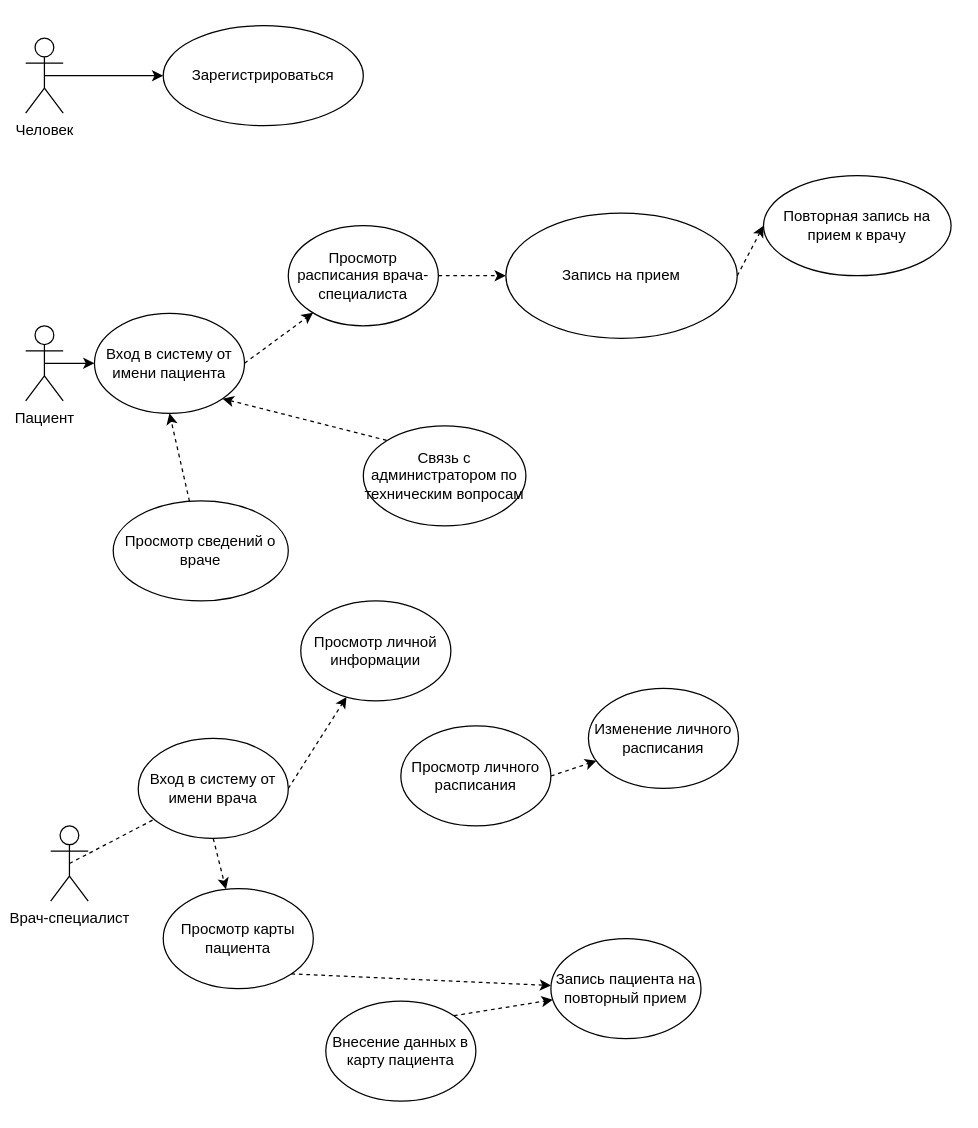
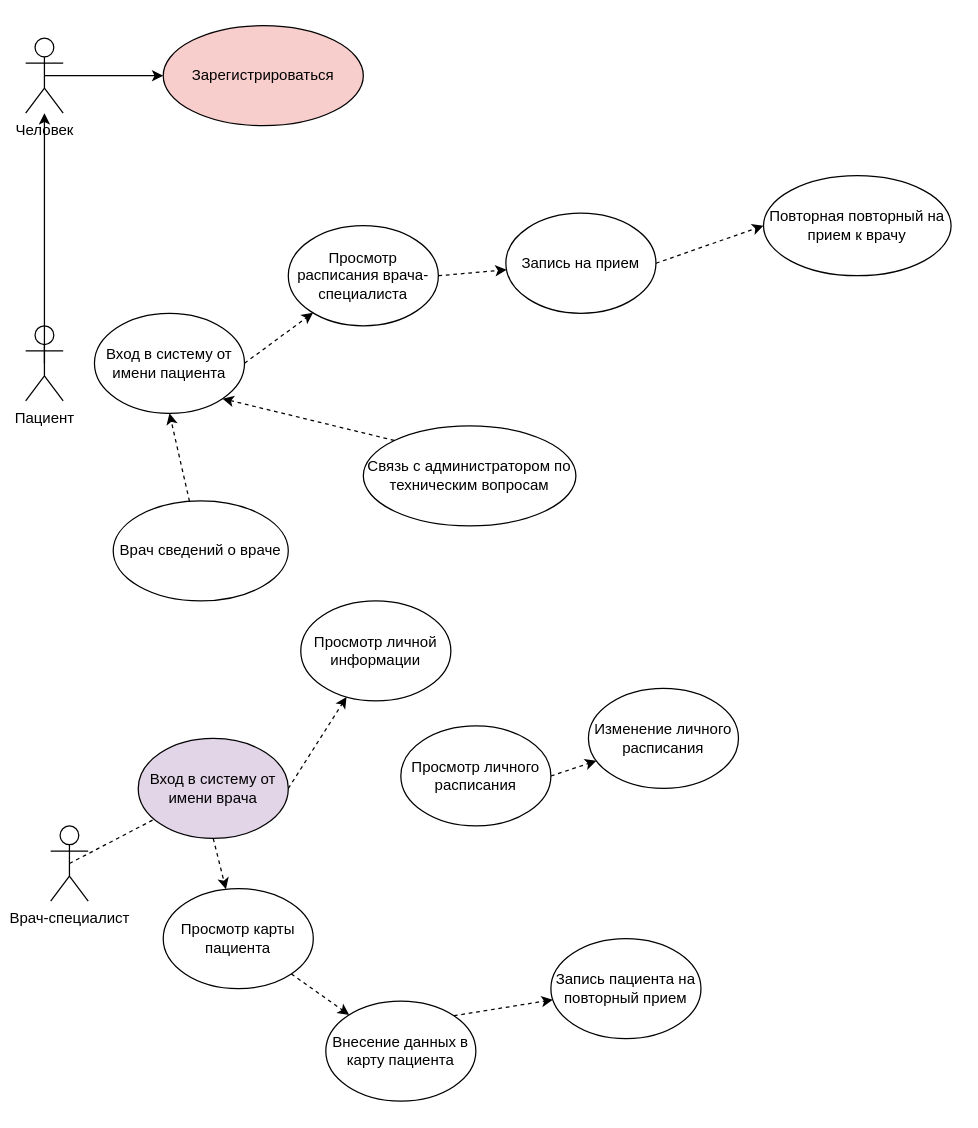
(263, 76) -> (263, 76)
(857, 226) -> (857, 226)
(621, 276) -> (581, 263)
(66, 363) -> (44, 232)
(444, 476) -> (469, 476)
(201, 551) -> (201, 551)
(213, 788) -> (213, 788)
(416, 979) -> (317, 992)
